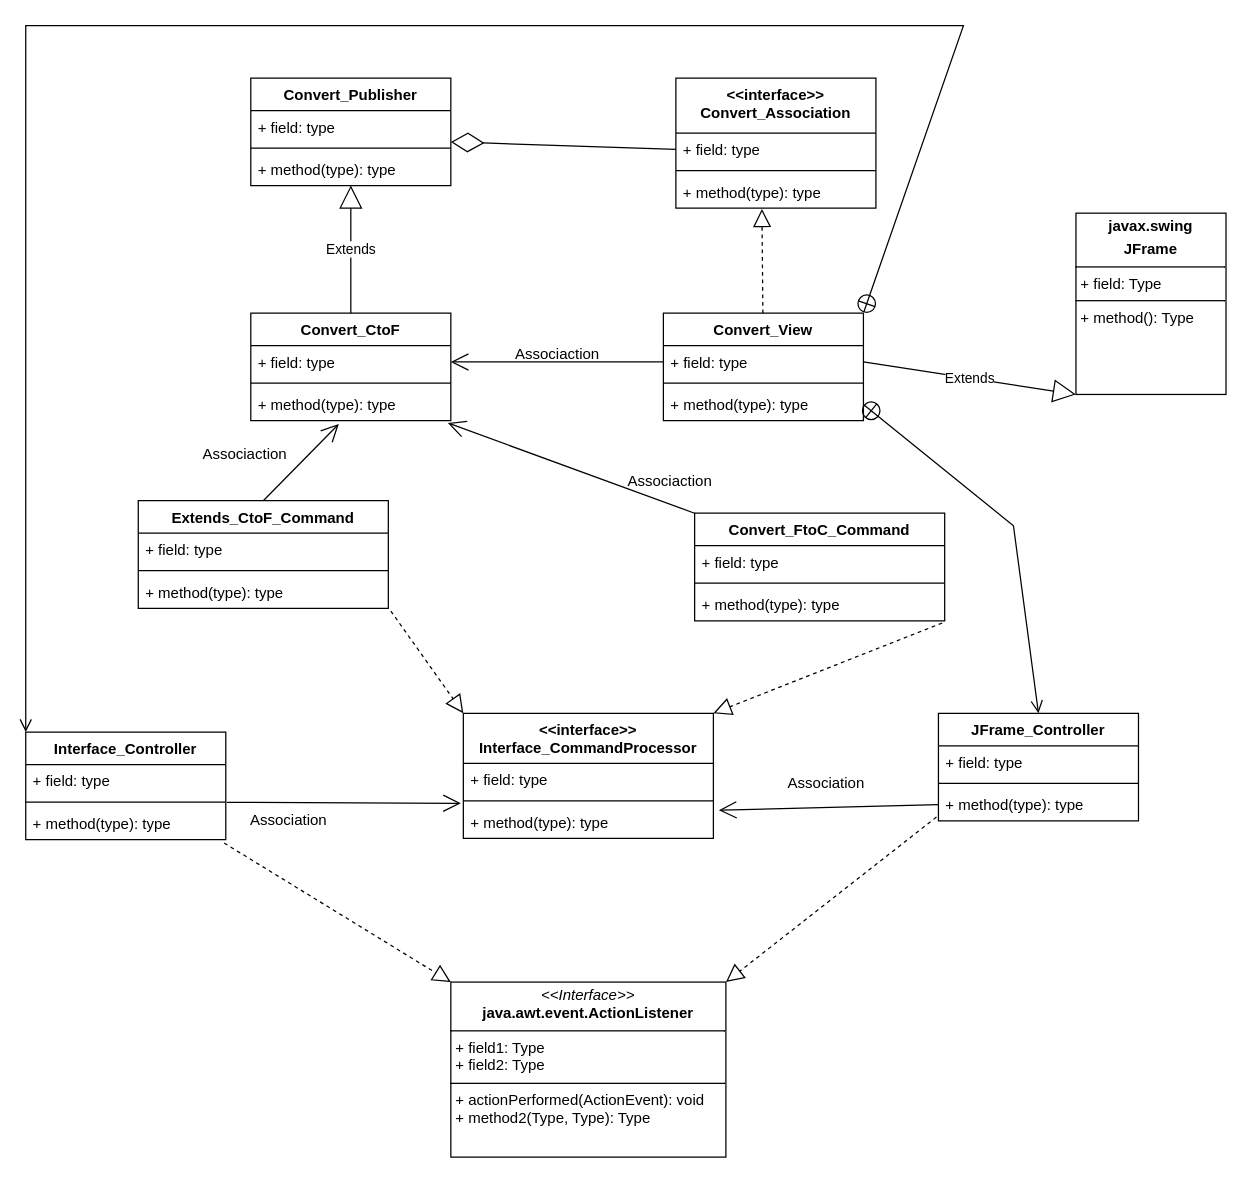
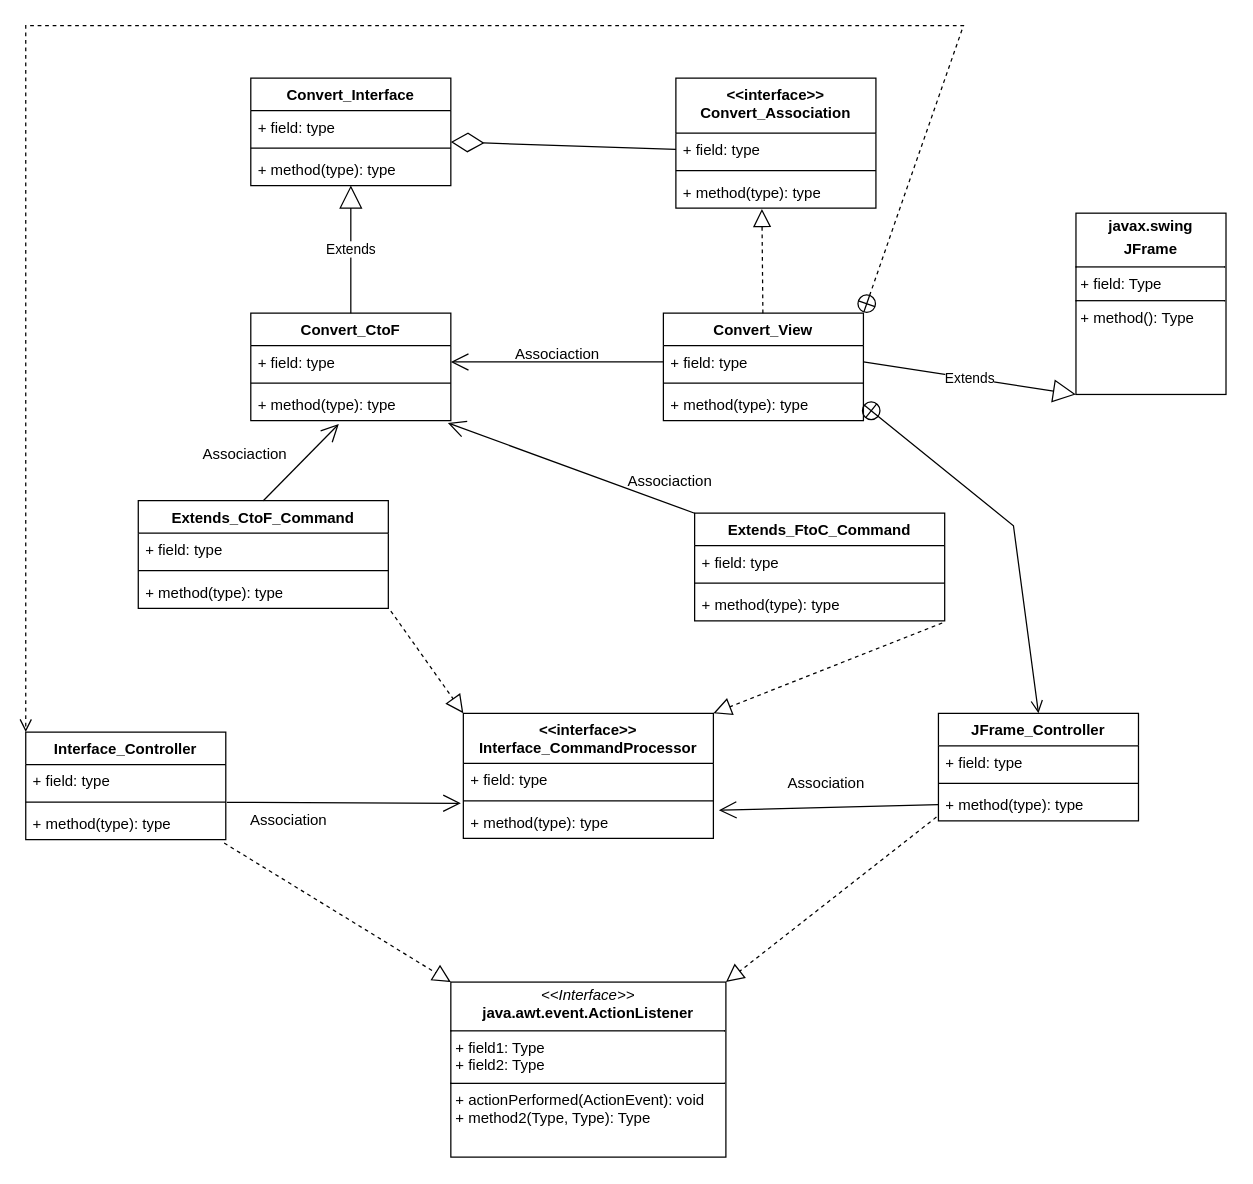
(284, 26) -> (284, 26)
(351, 96) -> (351, 96)
(819, 531) -> (819, 531)
